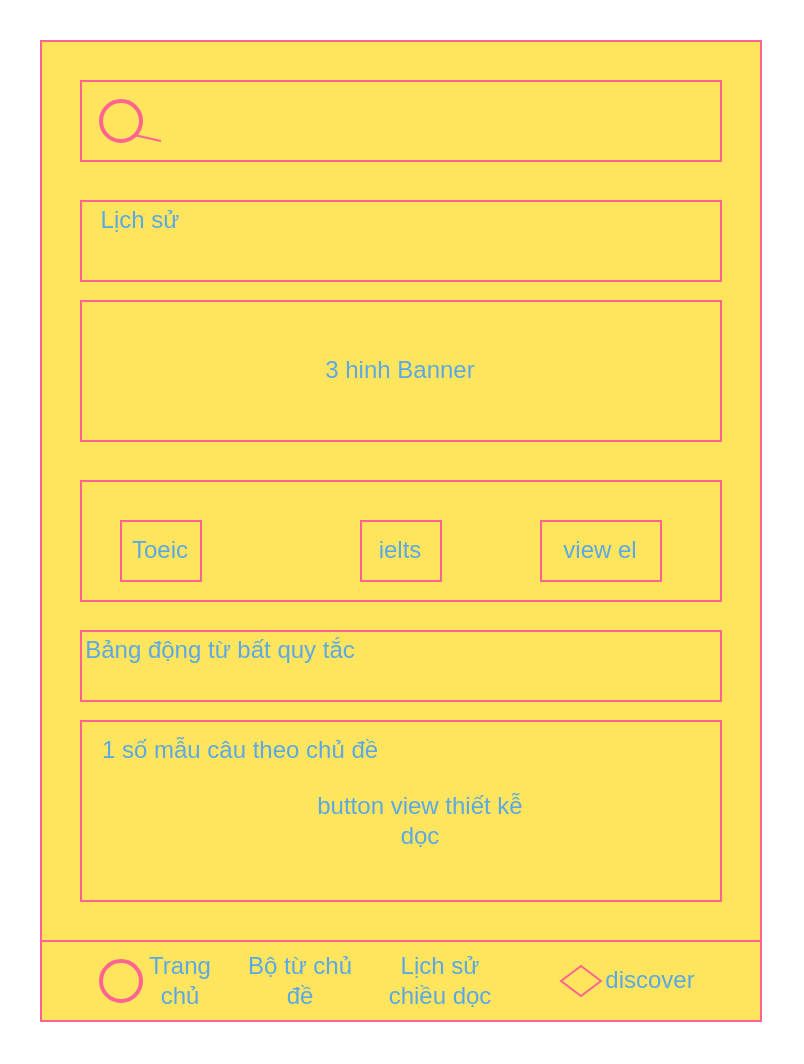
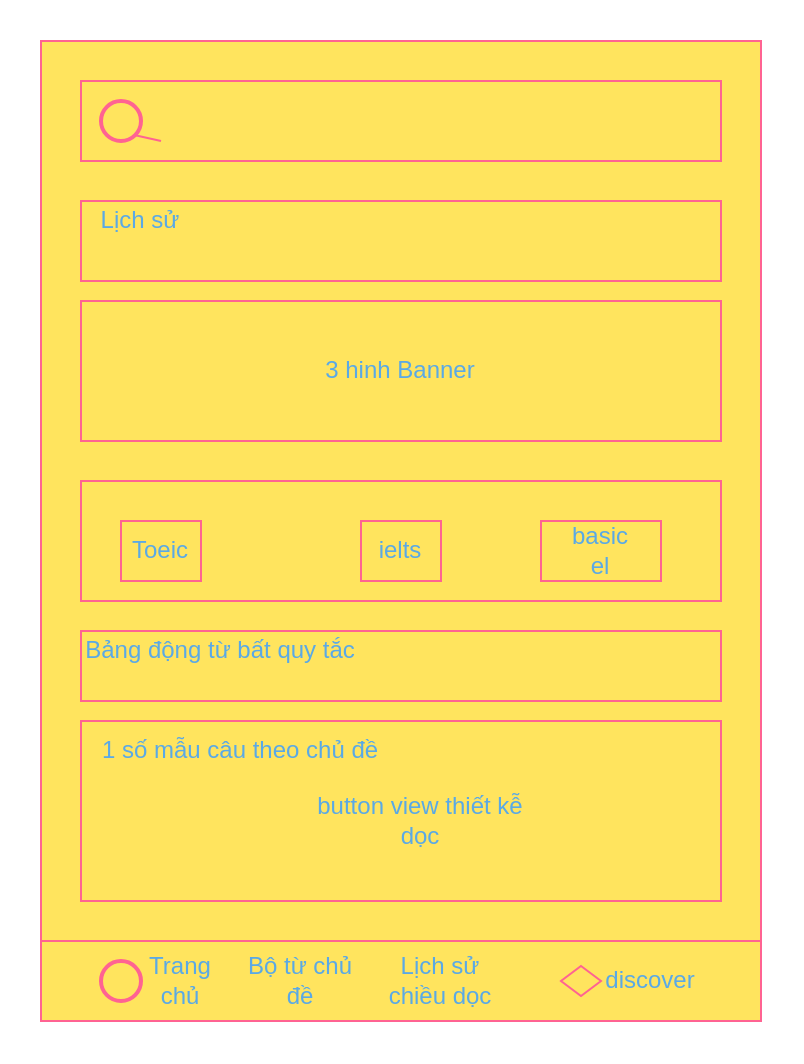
(601, 551) -> (601, 551)
